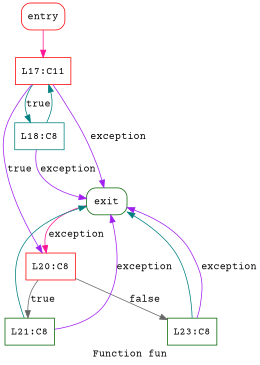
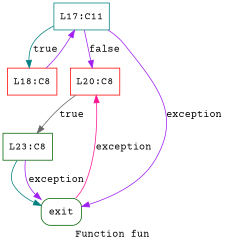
(43, 16) -> none
(43, 71) -> (82, 16)
(52, 108) -> (60, 53)
(39, 136) -> (32, 82)
(20, 169) -> (105, 49)
(47, 182) -> none
(145, 299) -> (72, 114)
(30, 332) -> none
